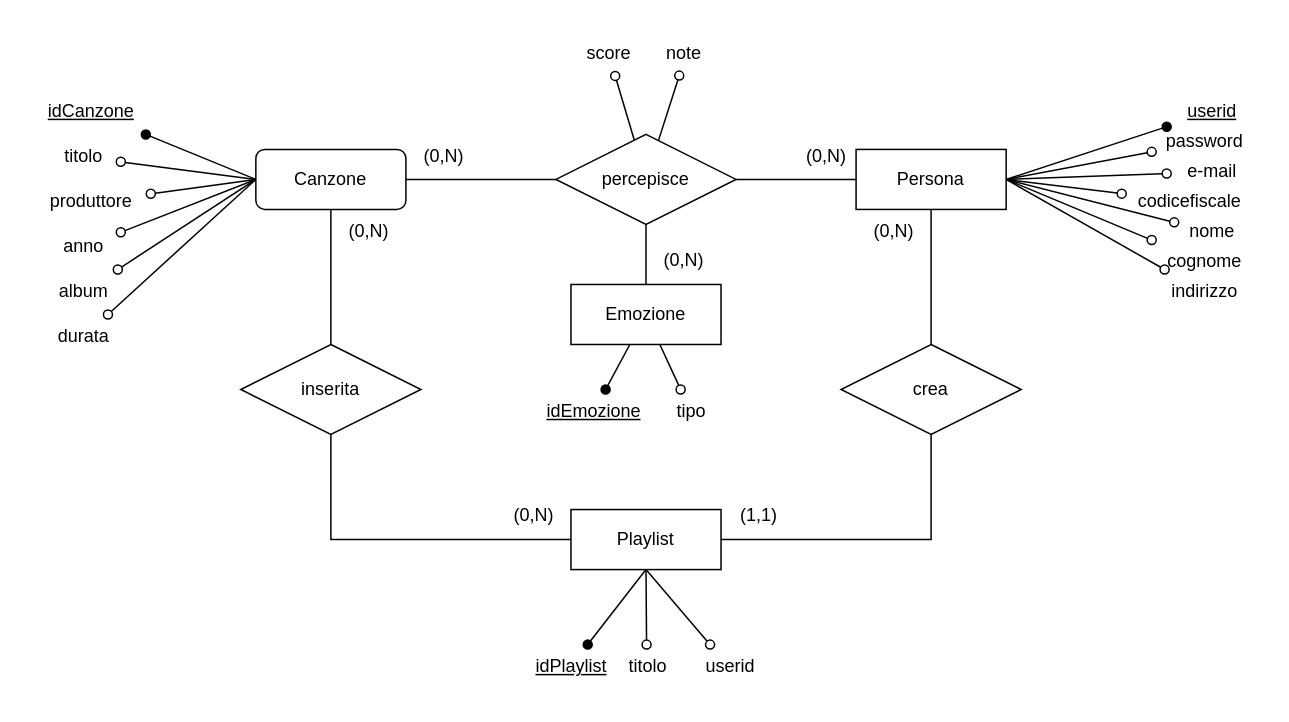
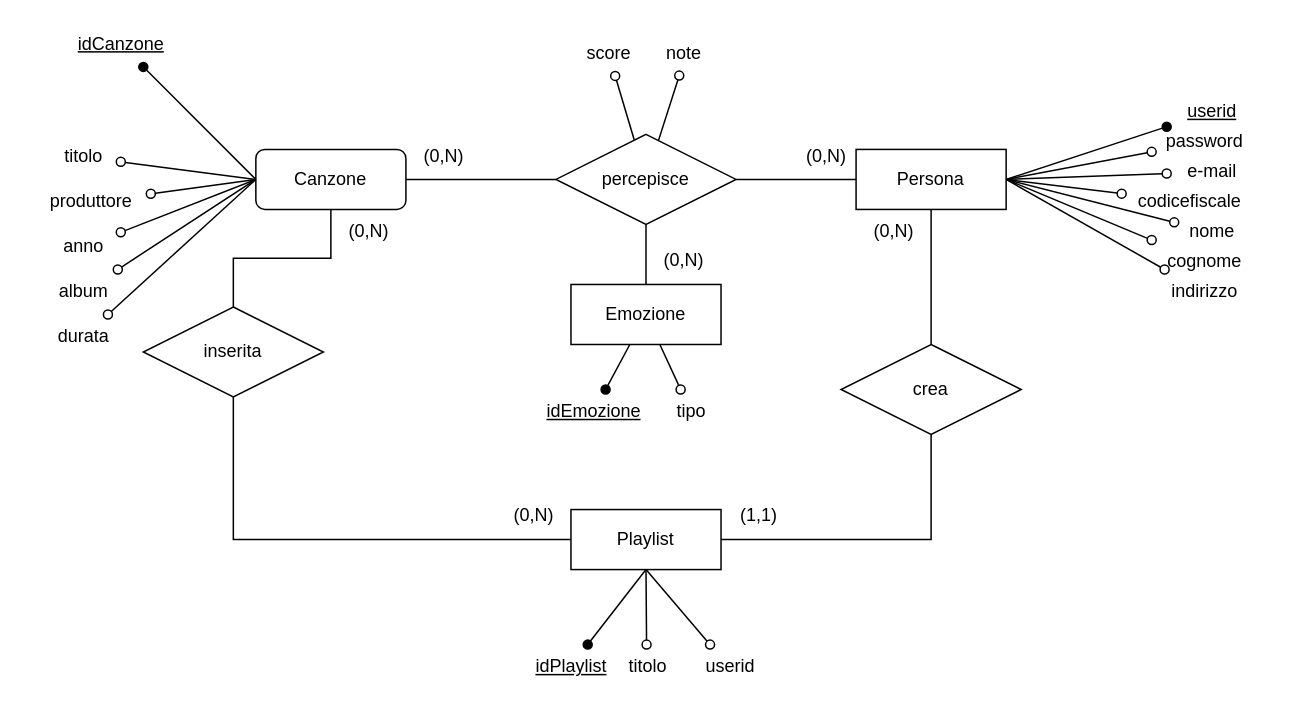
(91, 112) -> (121, 44)
(331, 389) -> (233, 352)
